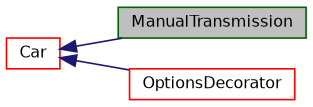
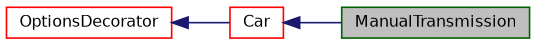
(102, 65) -> (209, 23)
